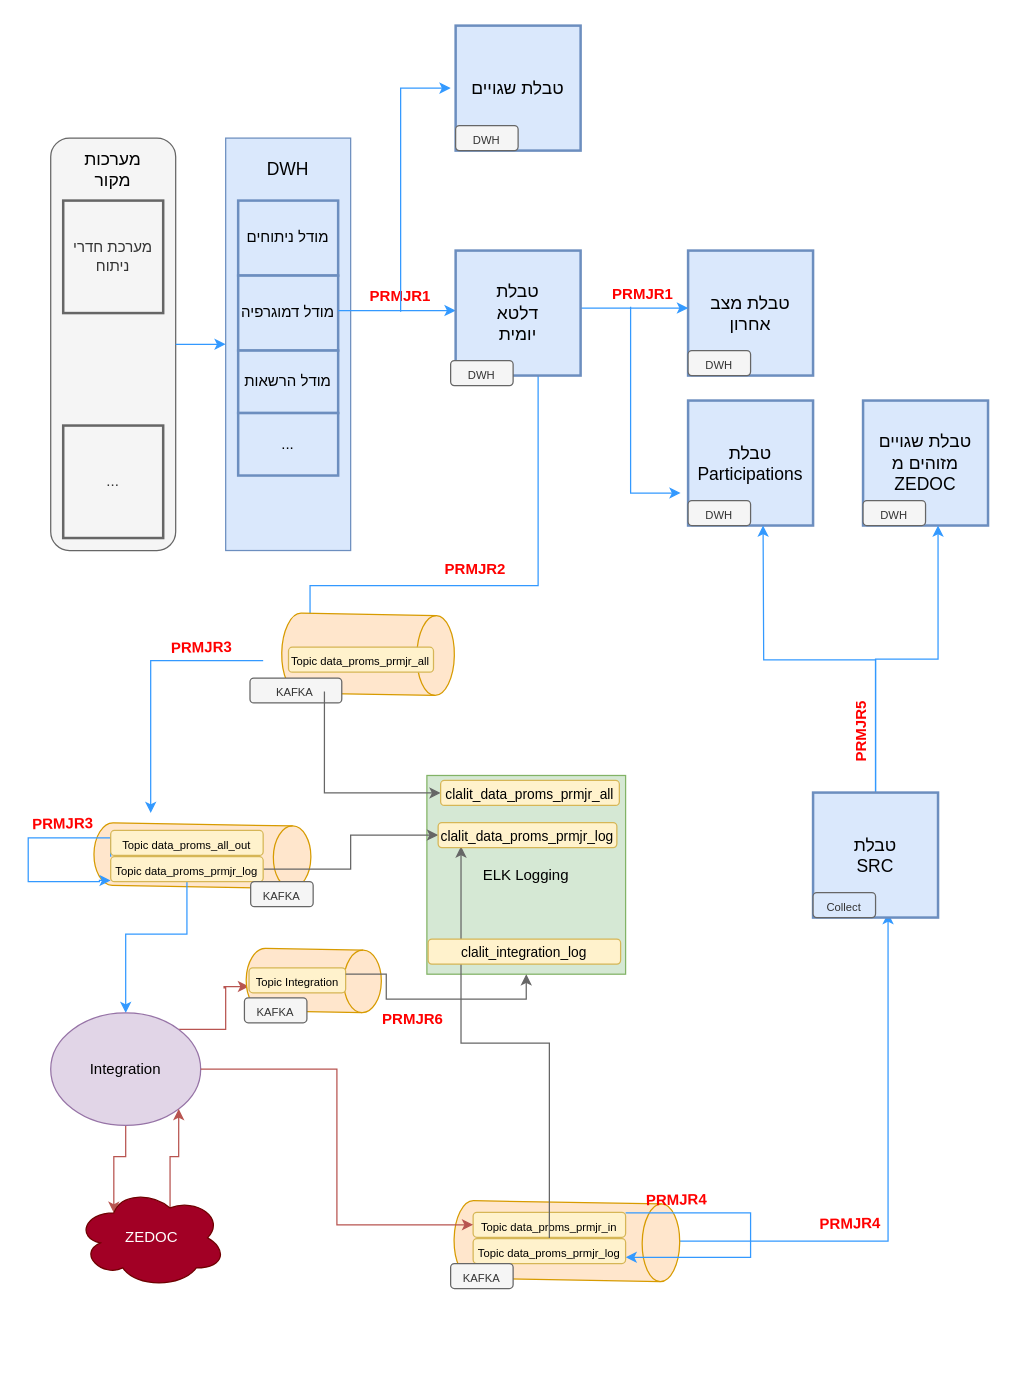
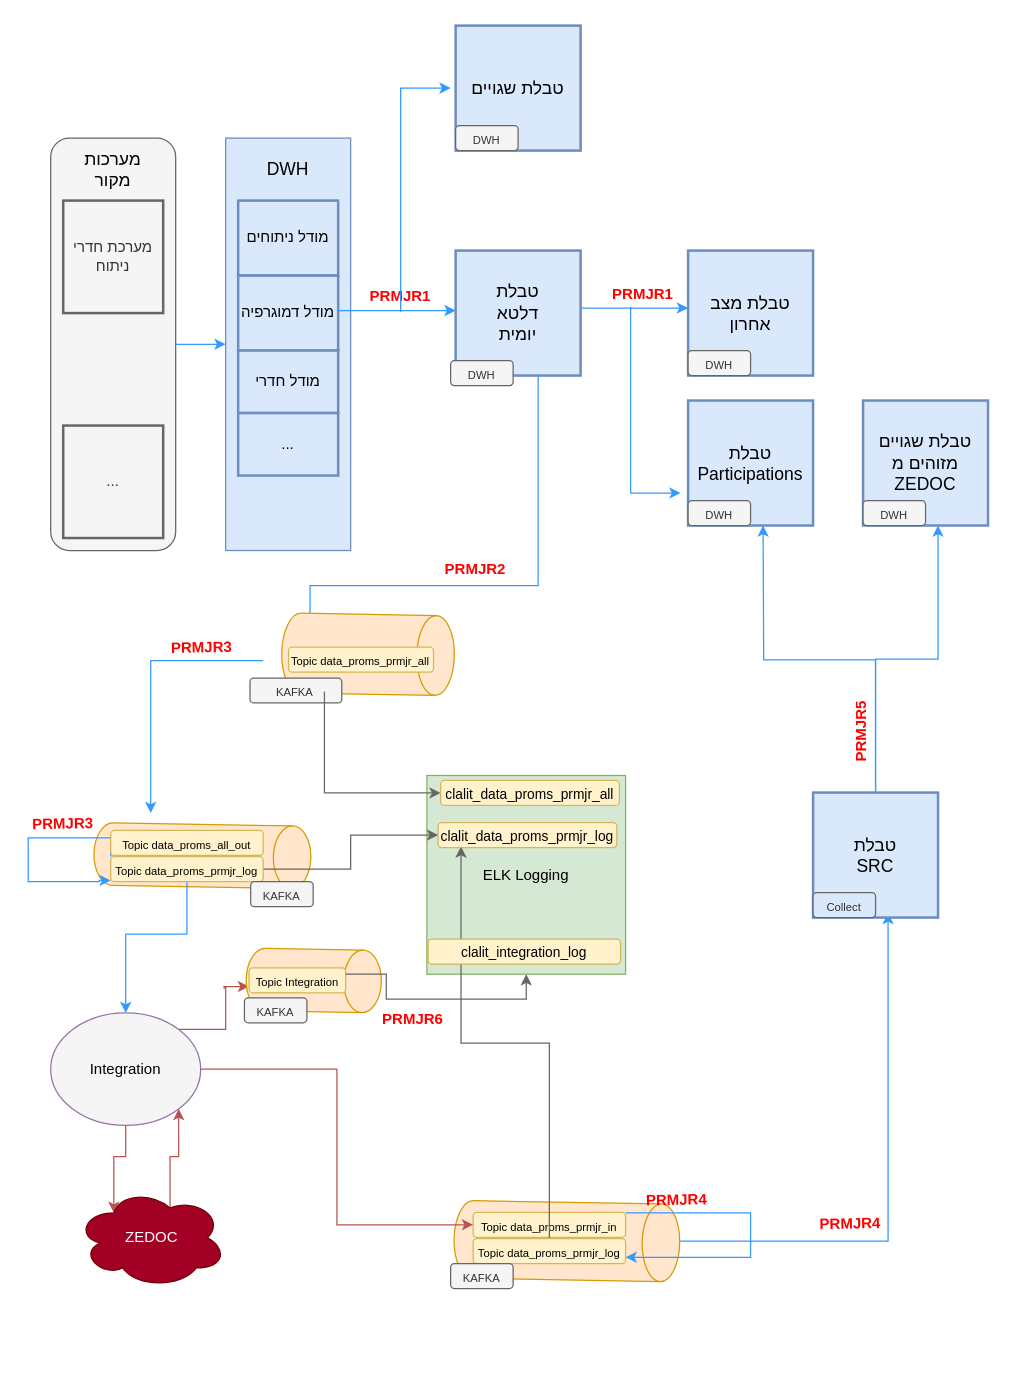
(288, 382) -> (288, 382)
(126, 1069) -> (126, 1069)
